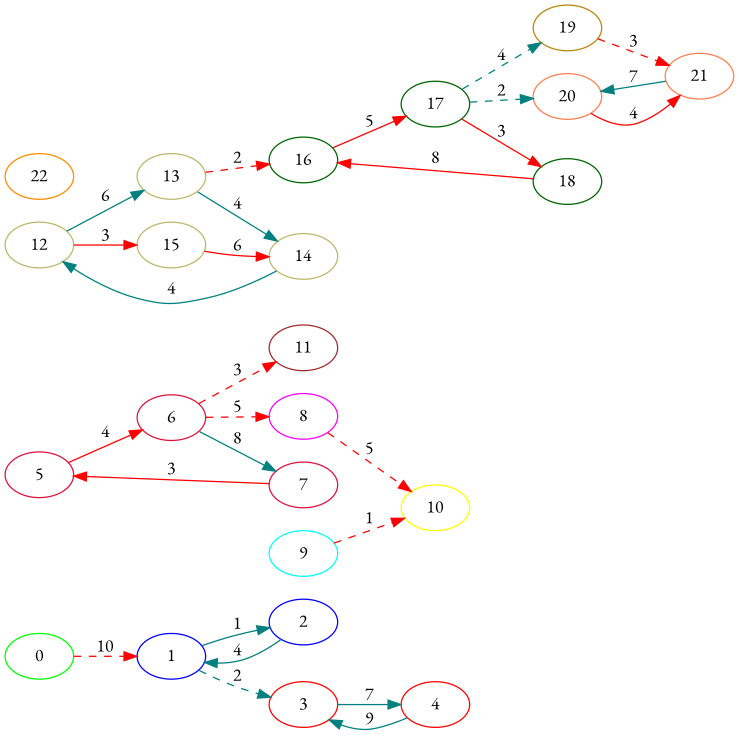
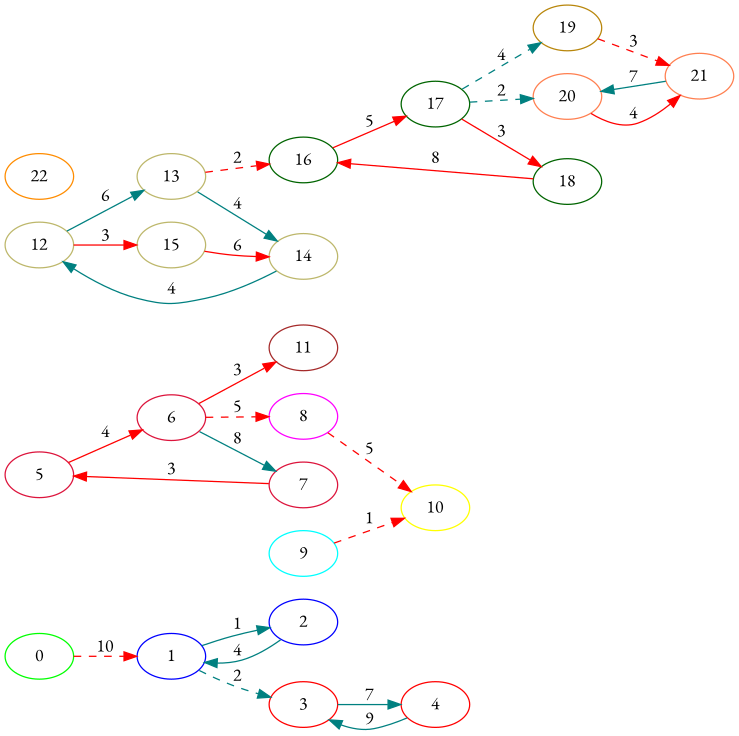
(232, 386) -> (232, 386)
